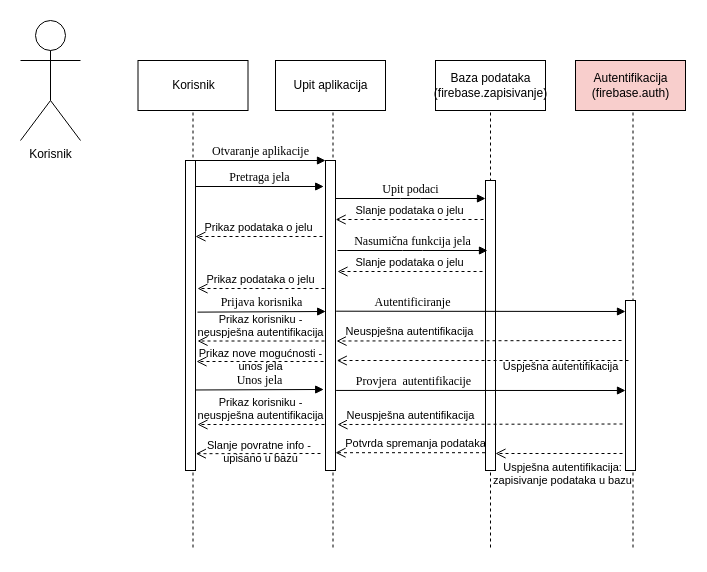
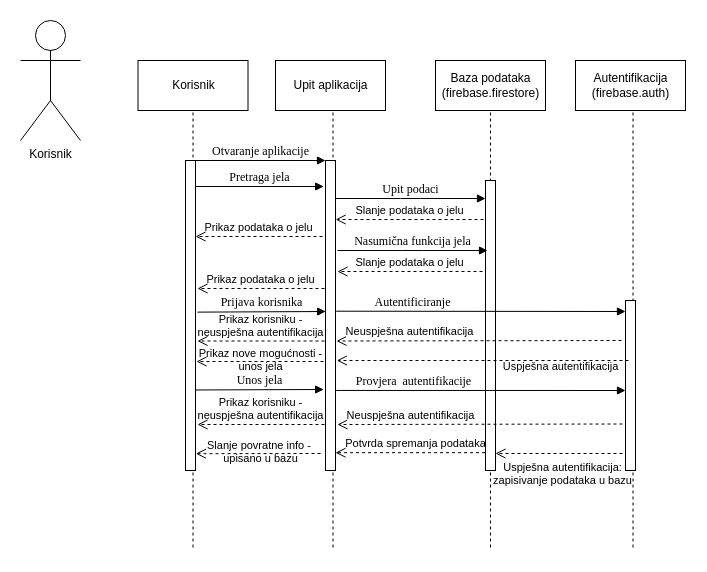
(491, 86) -> (491, 86)
(631, 86) -> (631, 86)
